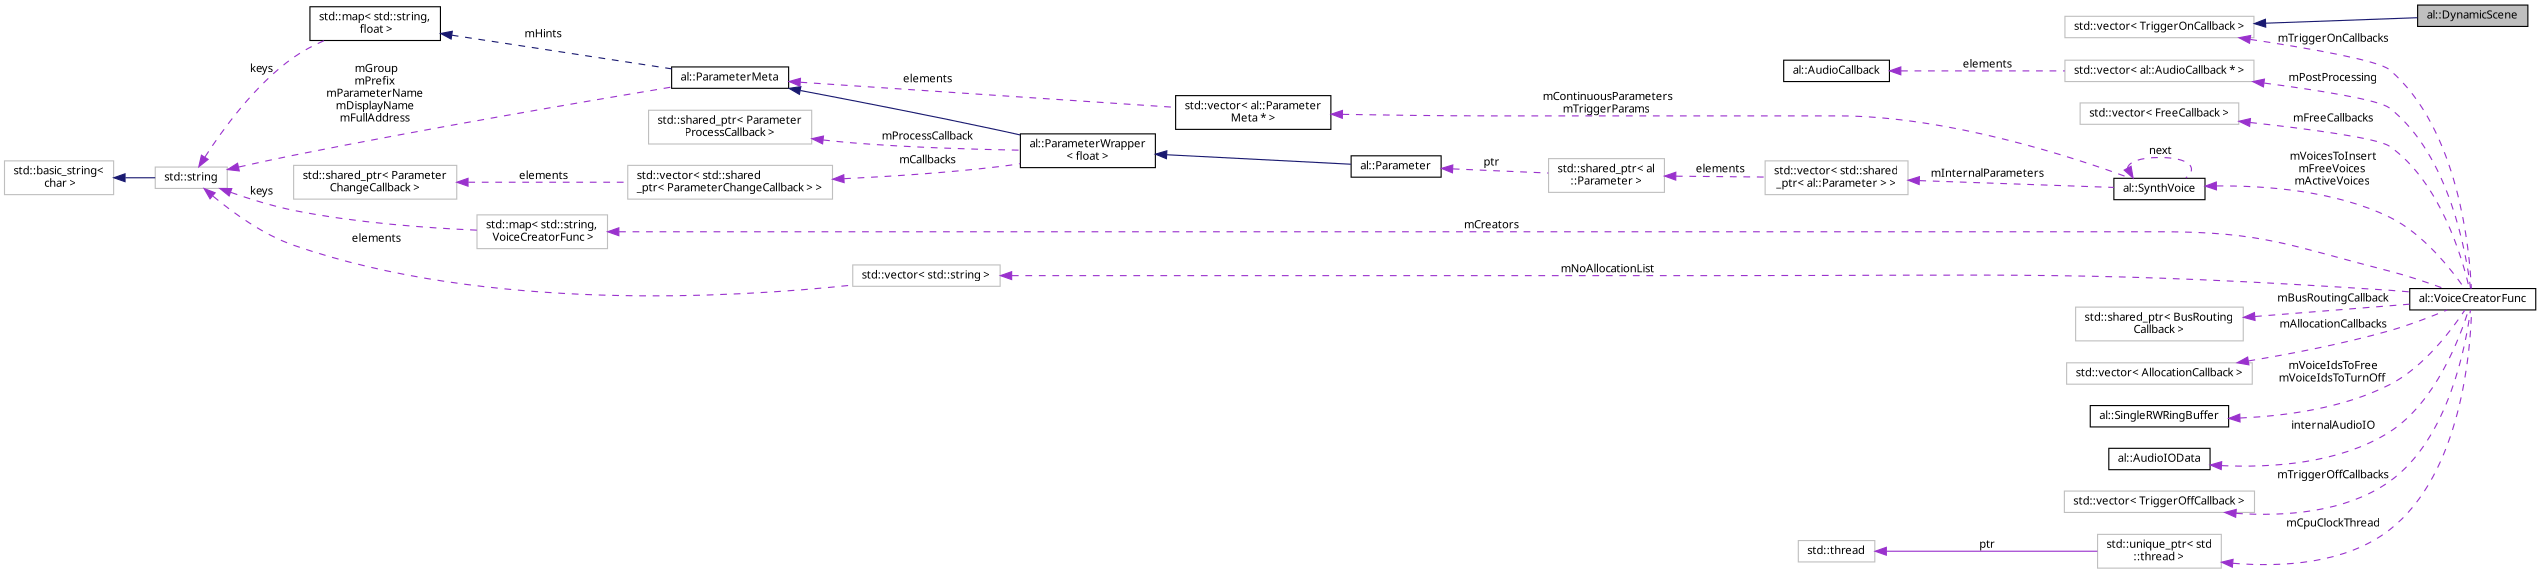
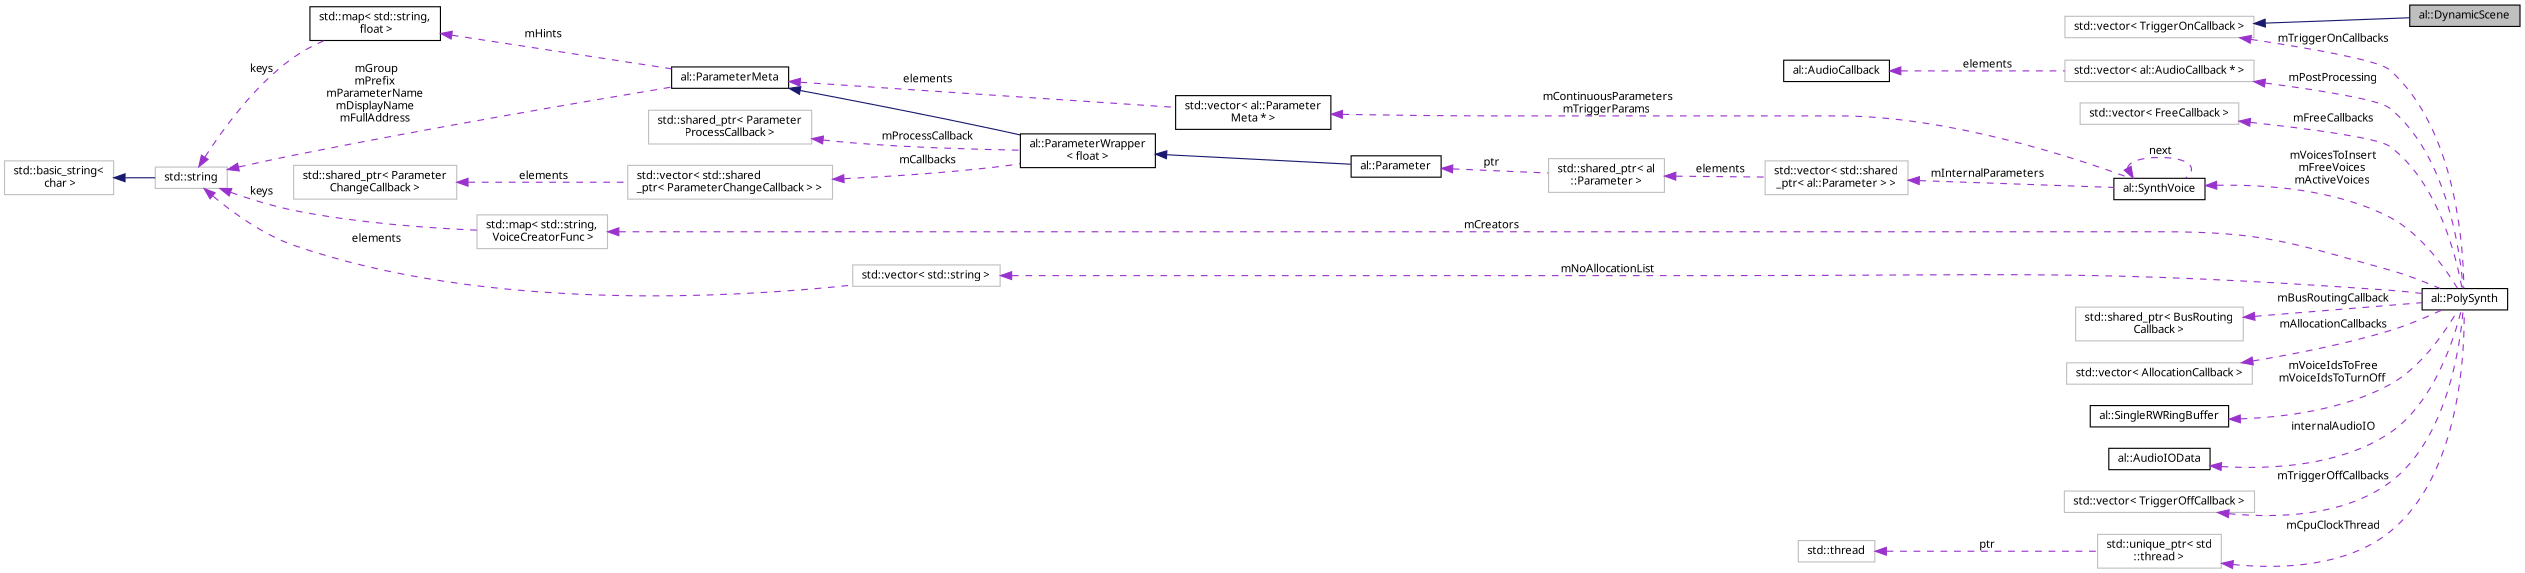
(562, 52) -> (562, 52)
(2473, 299) -> (2465, 299)
(1992, 551) -> (1992, 551)
